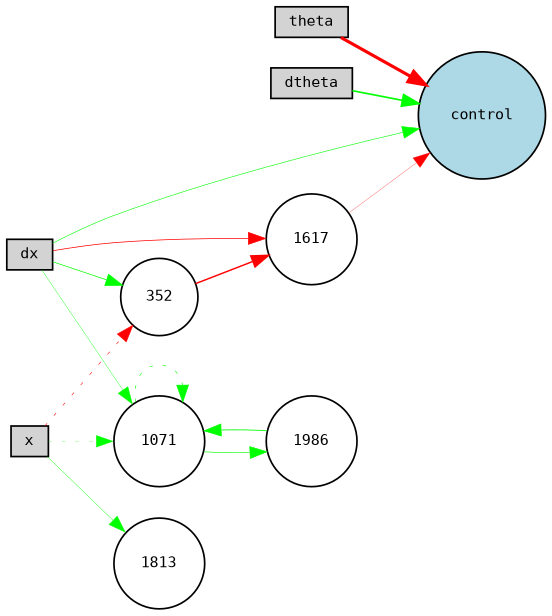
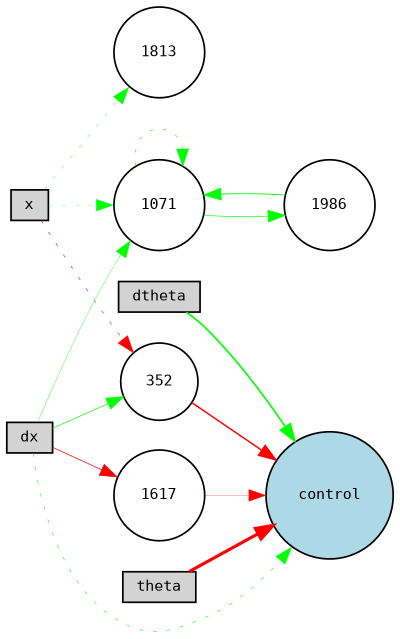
(225, 179) -> (115, 618)
(224, 273) -> (226, 426)
(80, 489) -> (81, 145)
